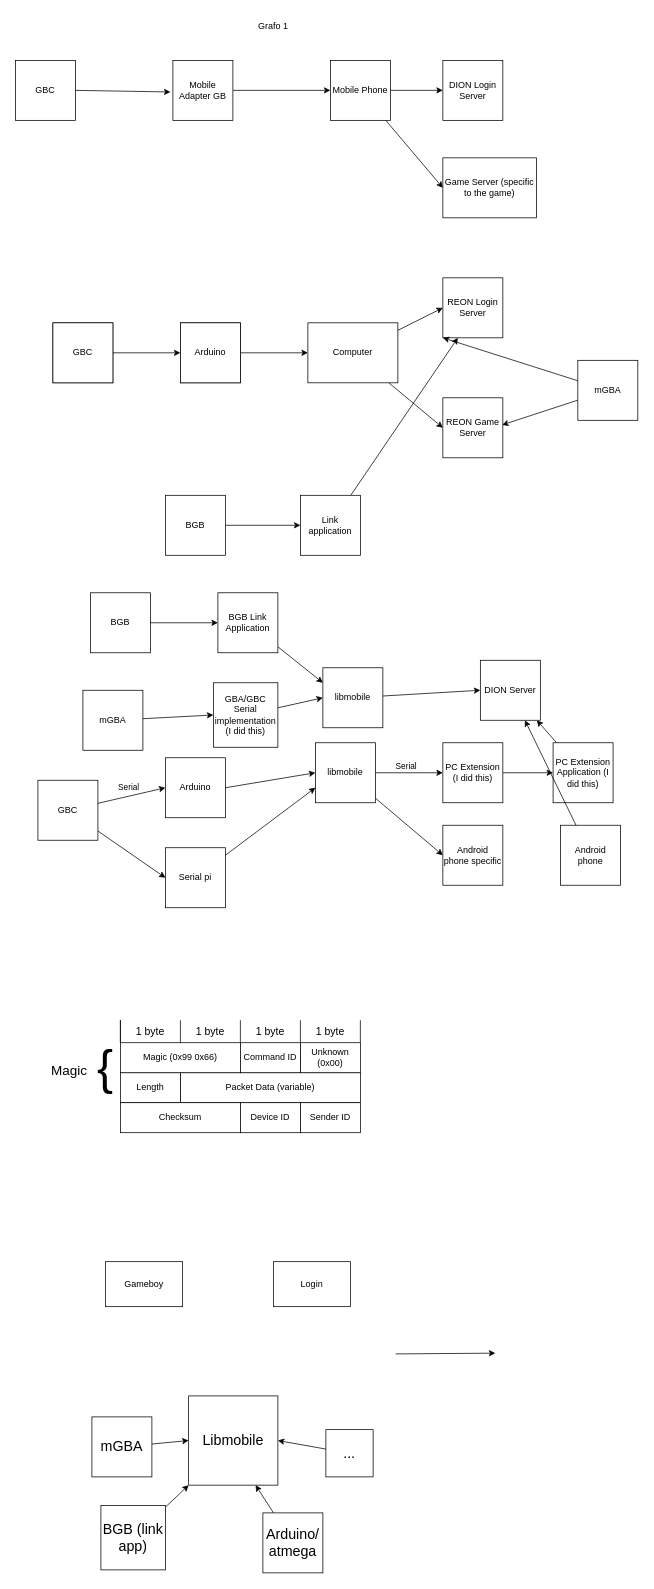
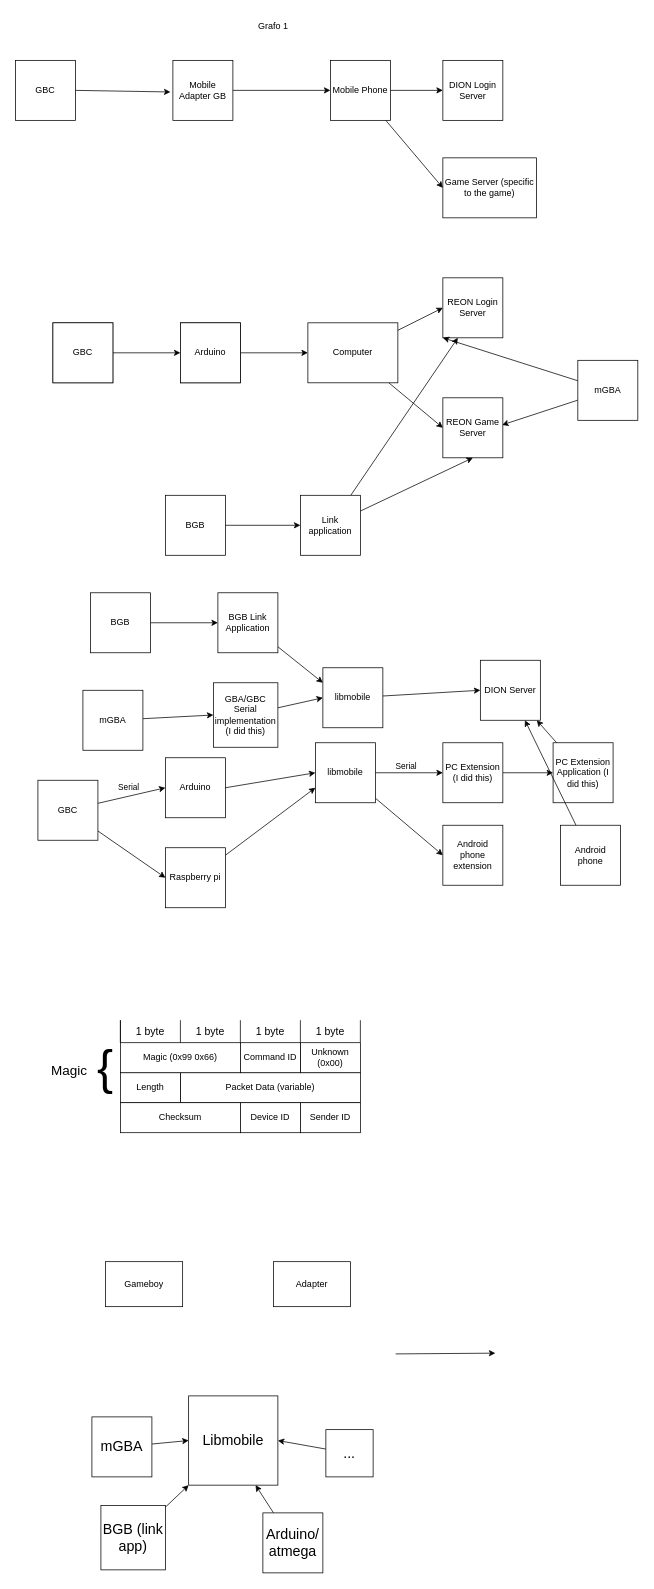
none -> (414, 486)
(473, 855) -> (473, 855)
(195, 878) -> (195, 878)
(312, 1284) -> (312, 1284)
